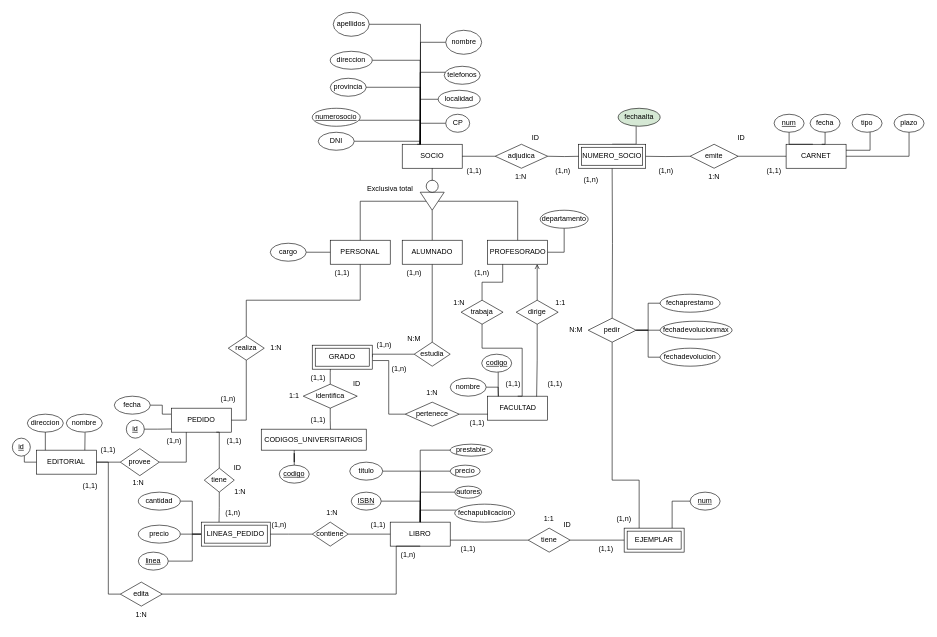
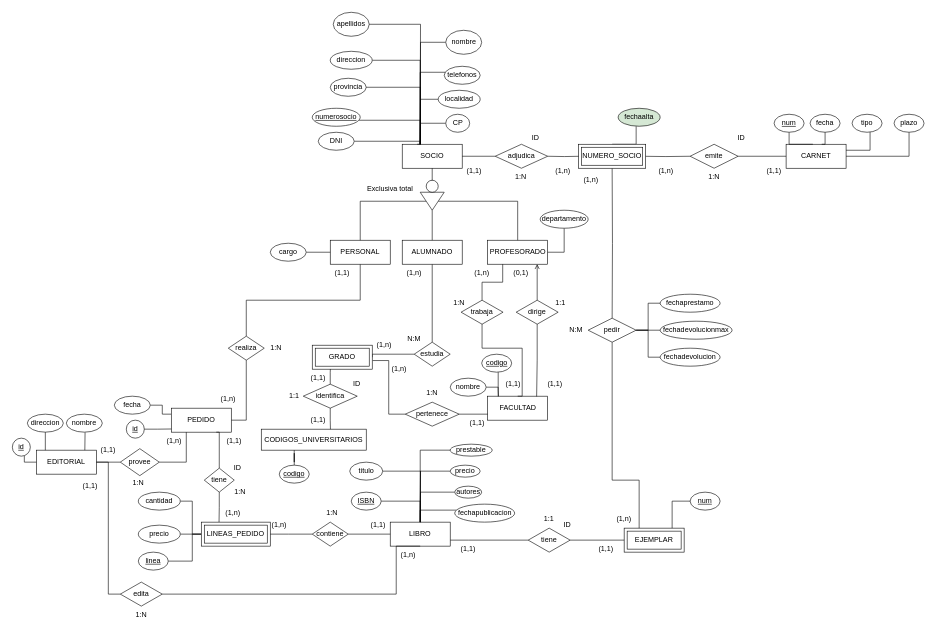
none -> (521, 273)
